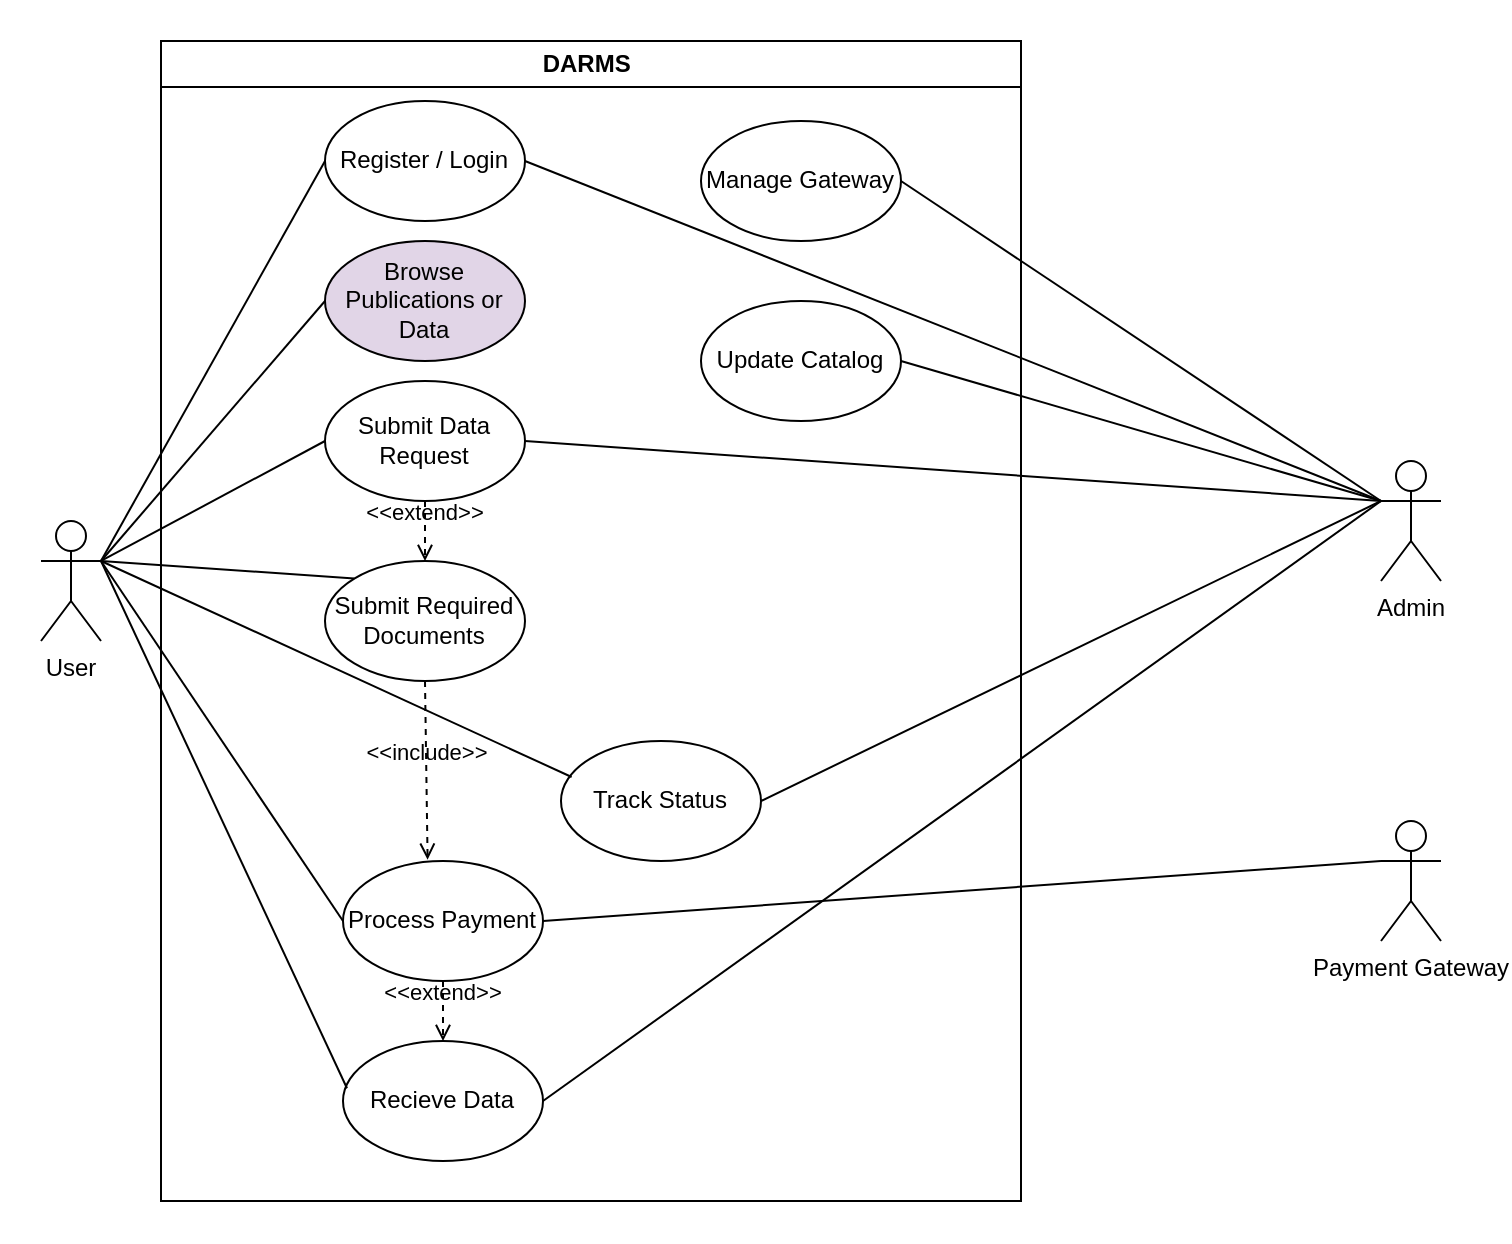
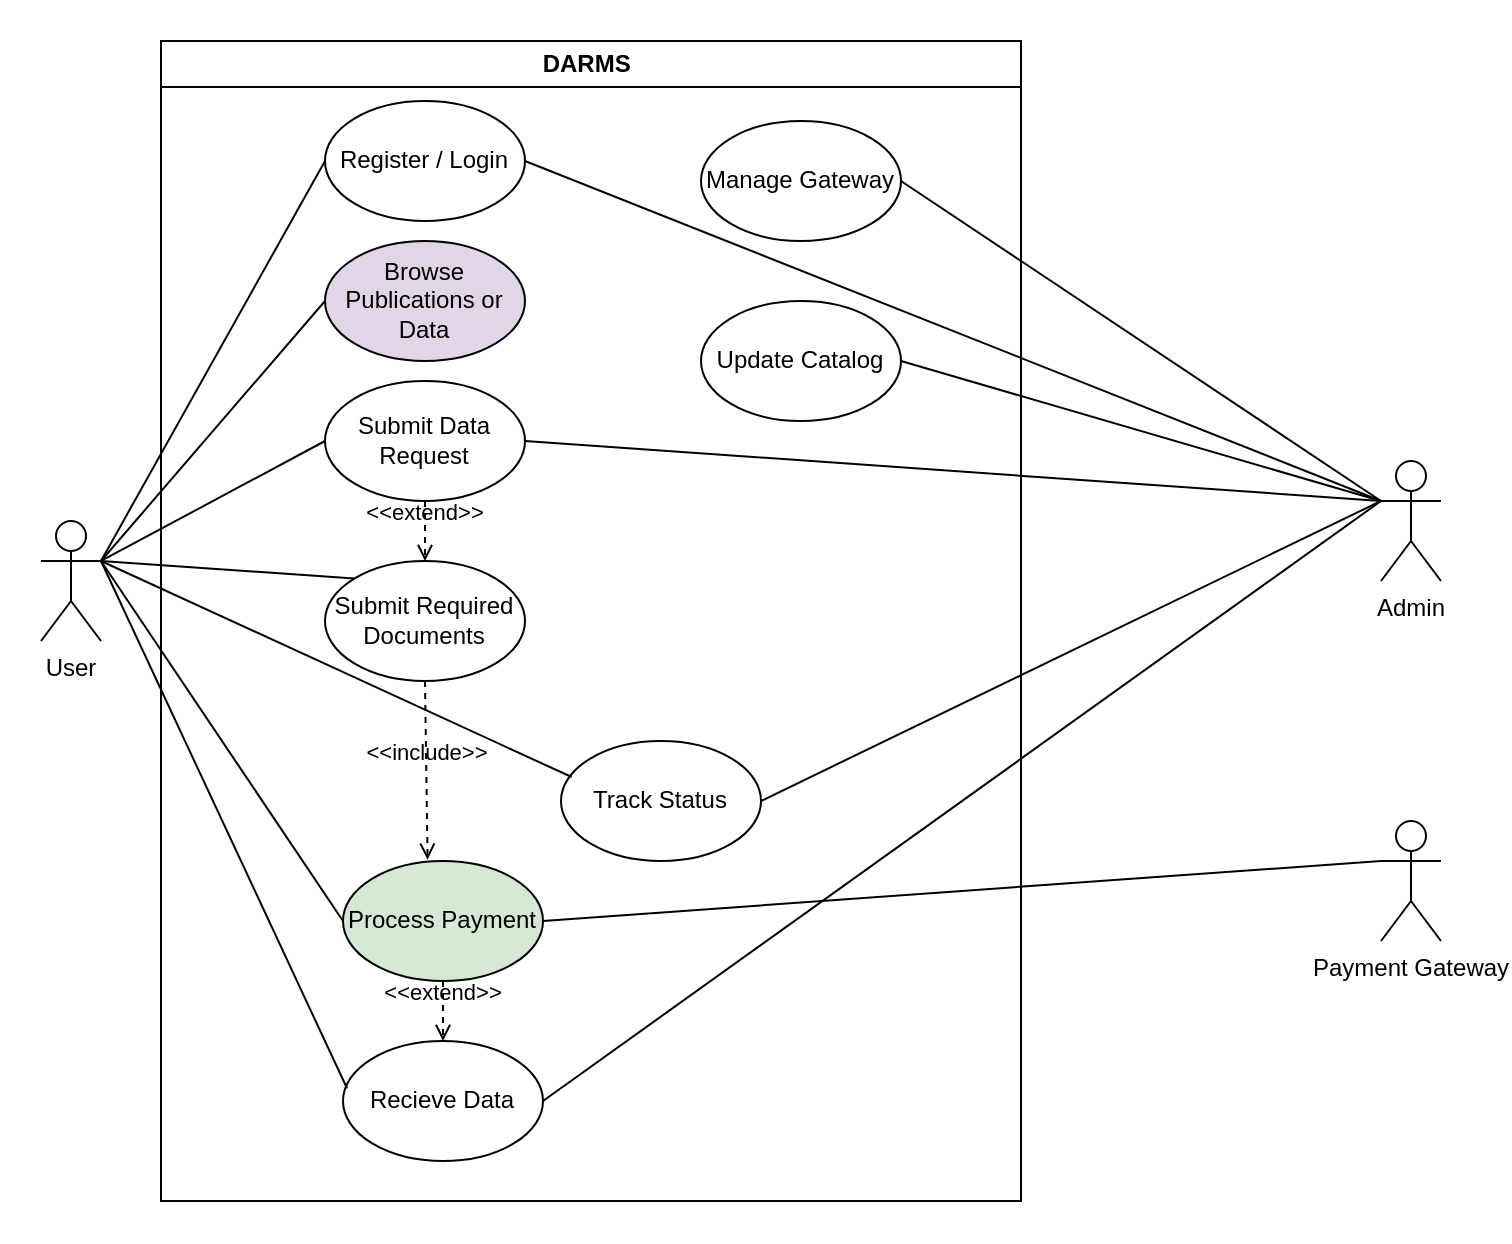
(443, 921) -> (443, 921)
